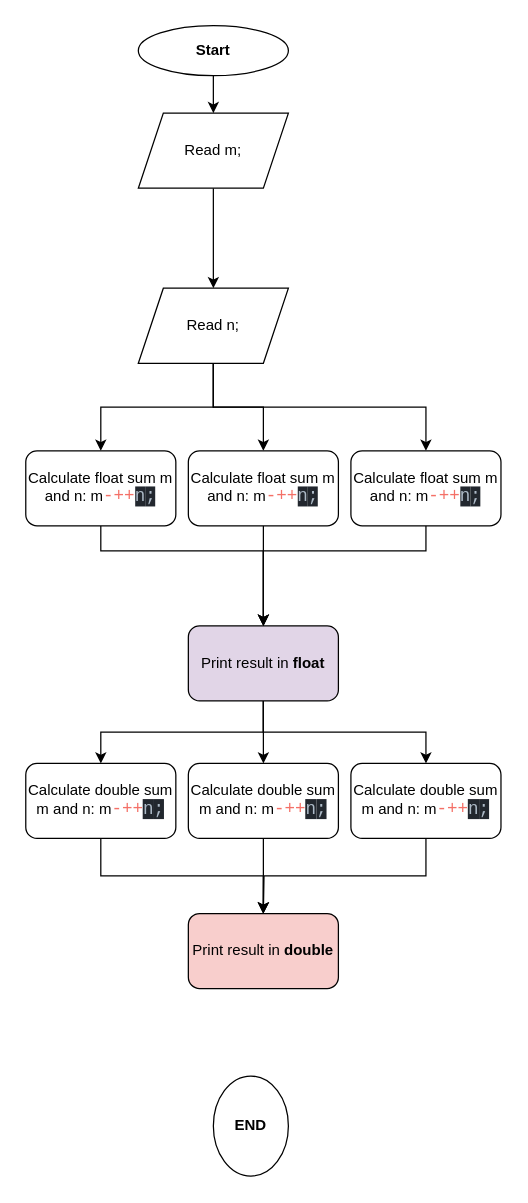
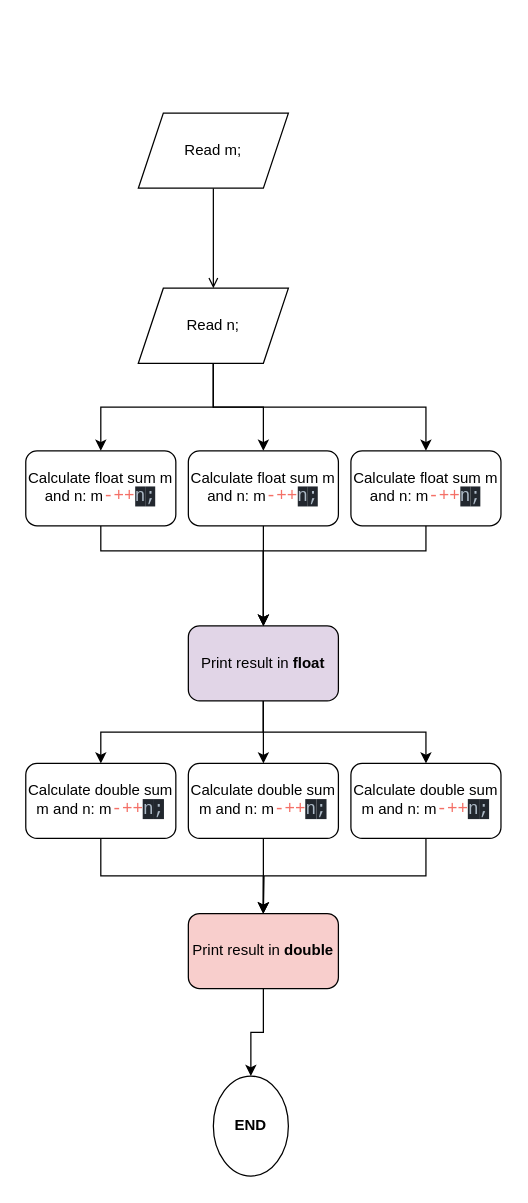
(213, 51) -> none
(213, 99) -> none
(213, 278) -> (213, 280)
none -> (261, 1032)
